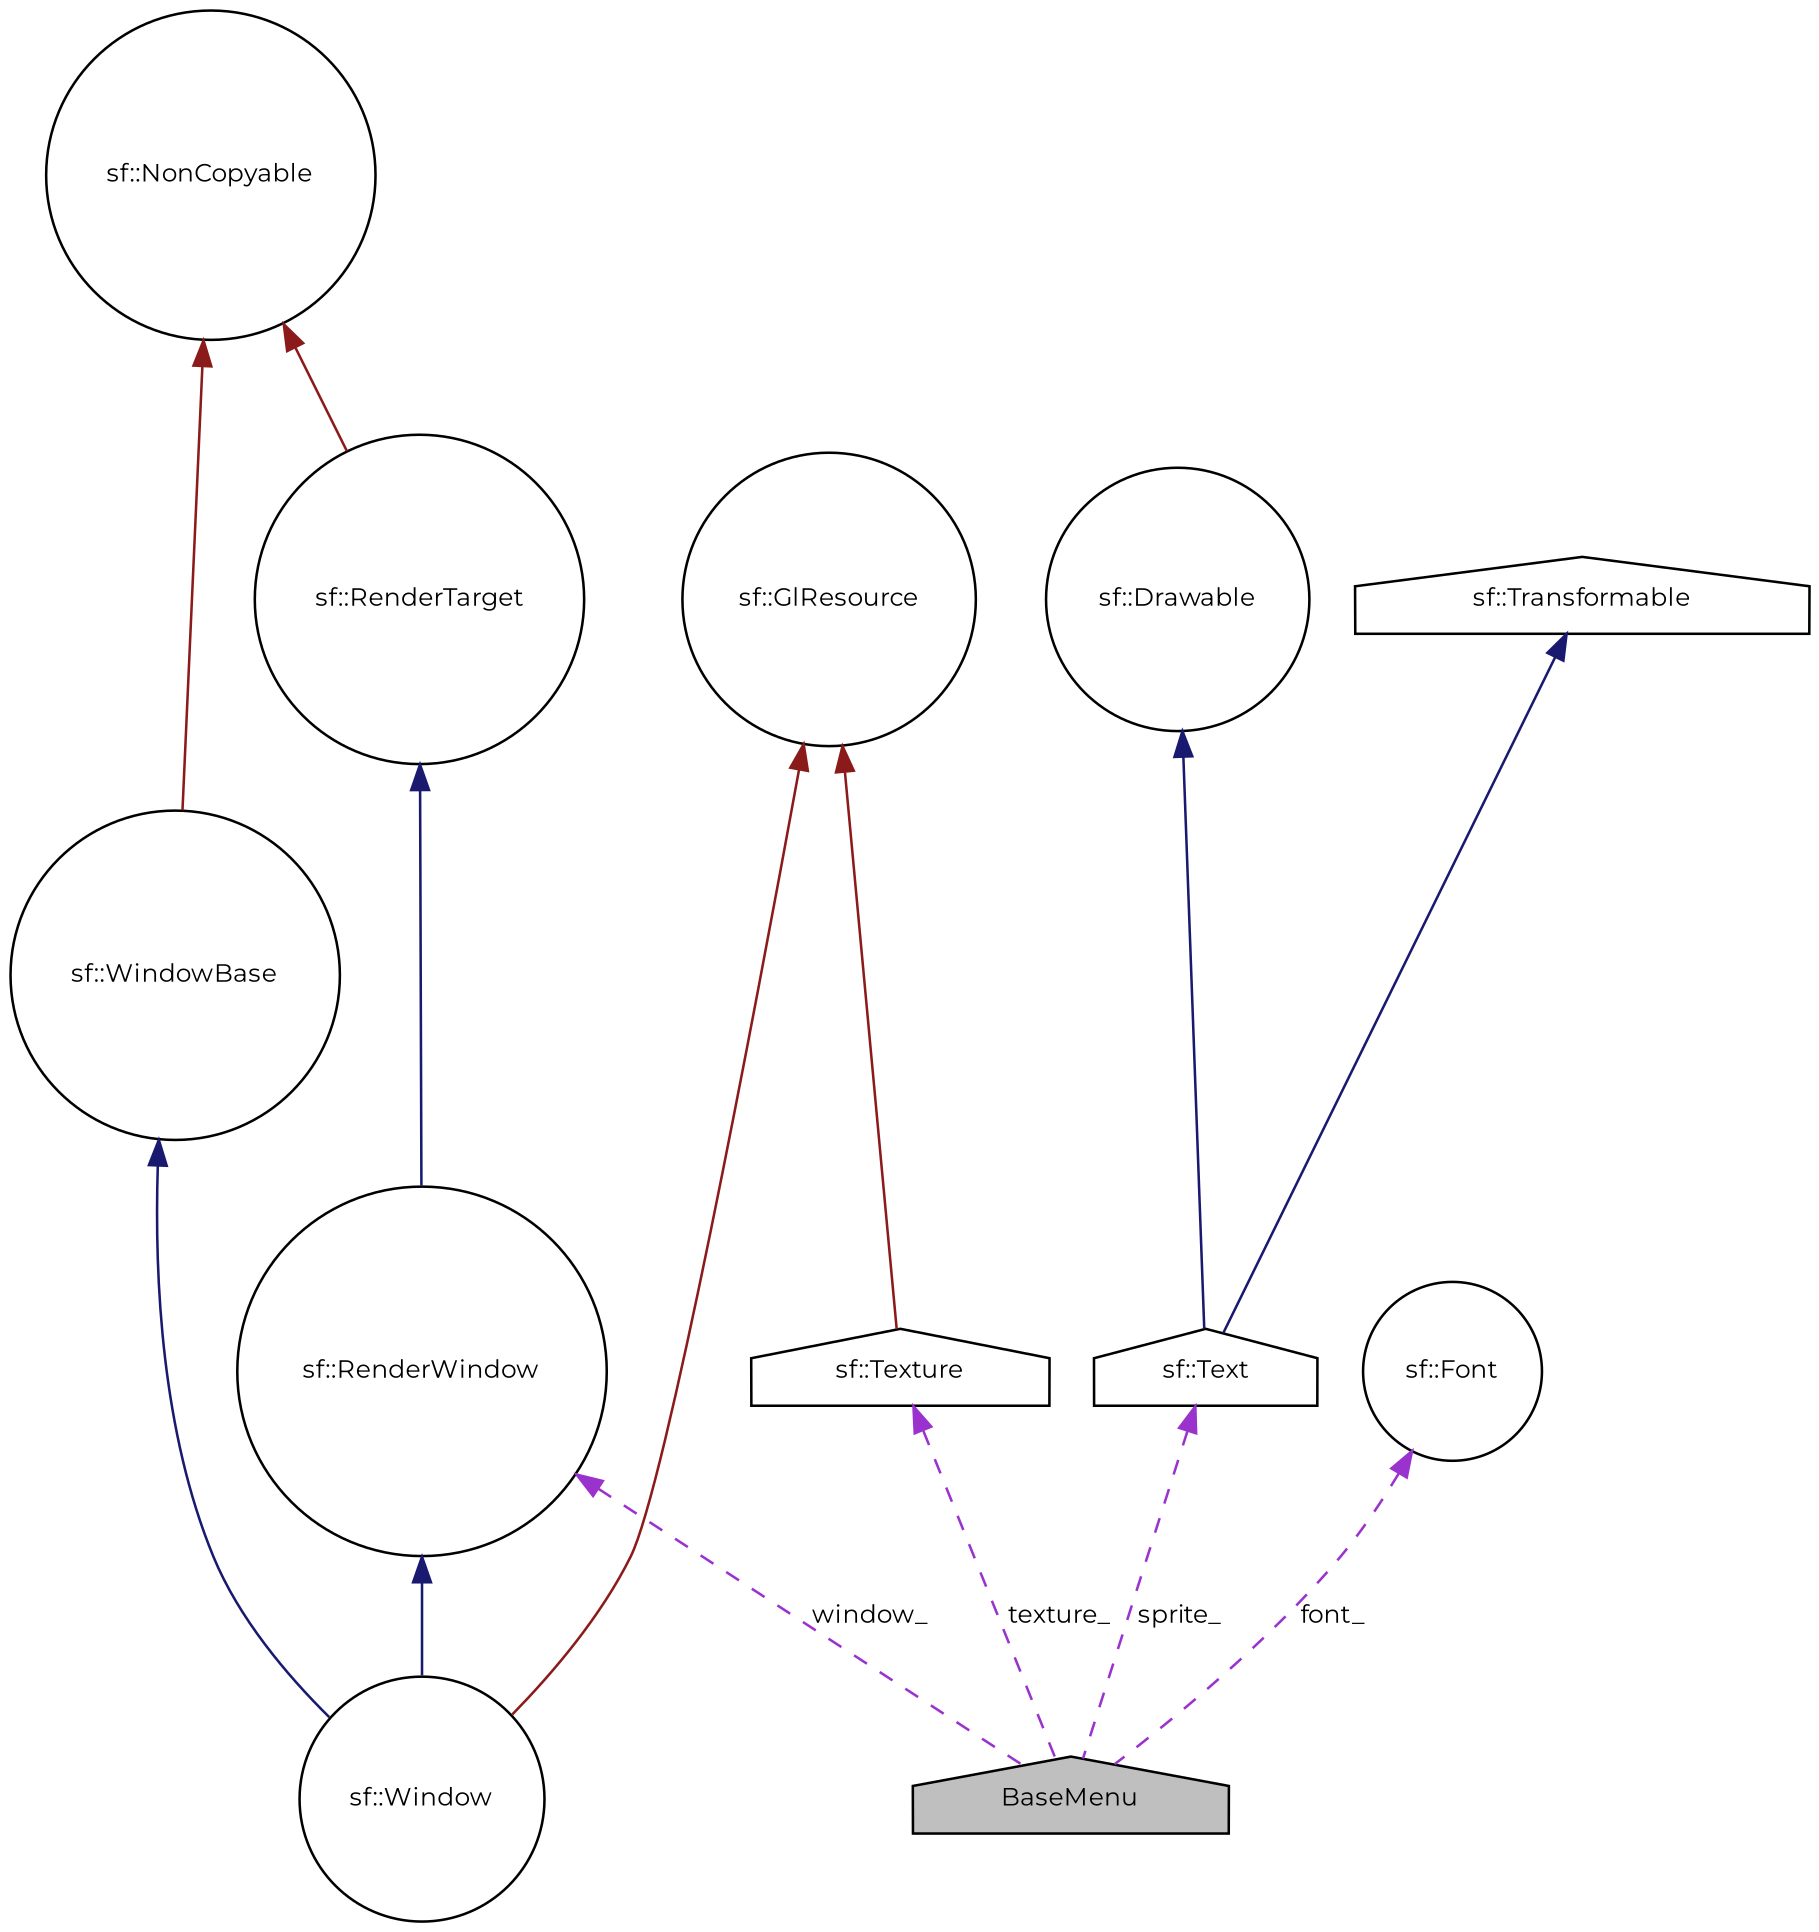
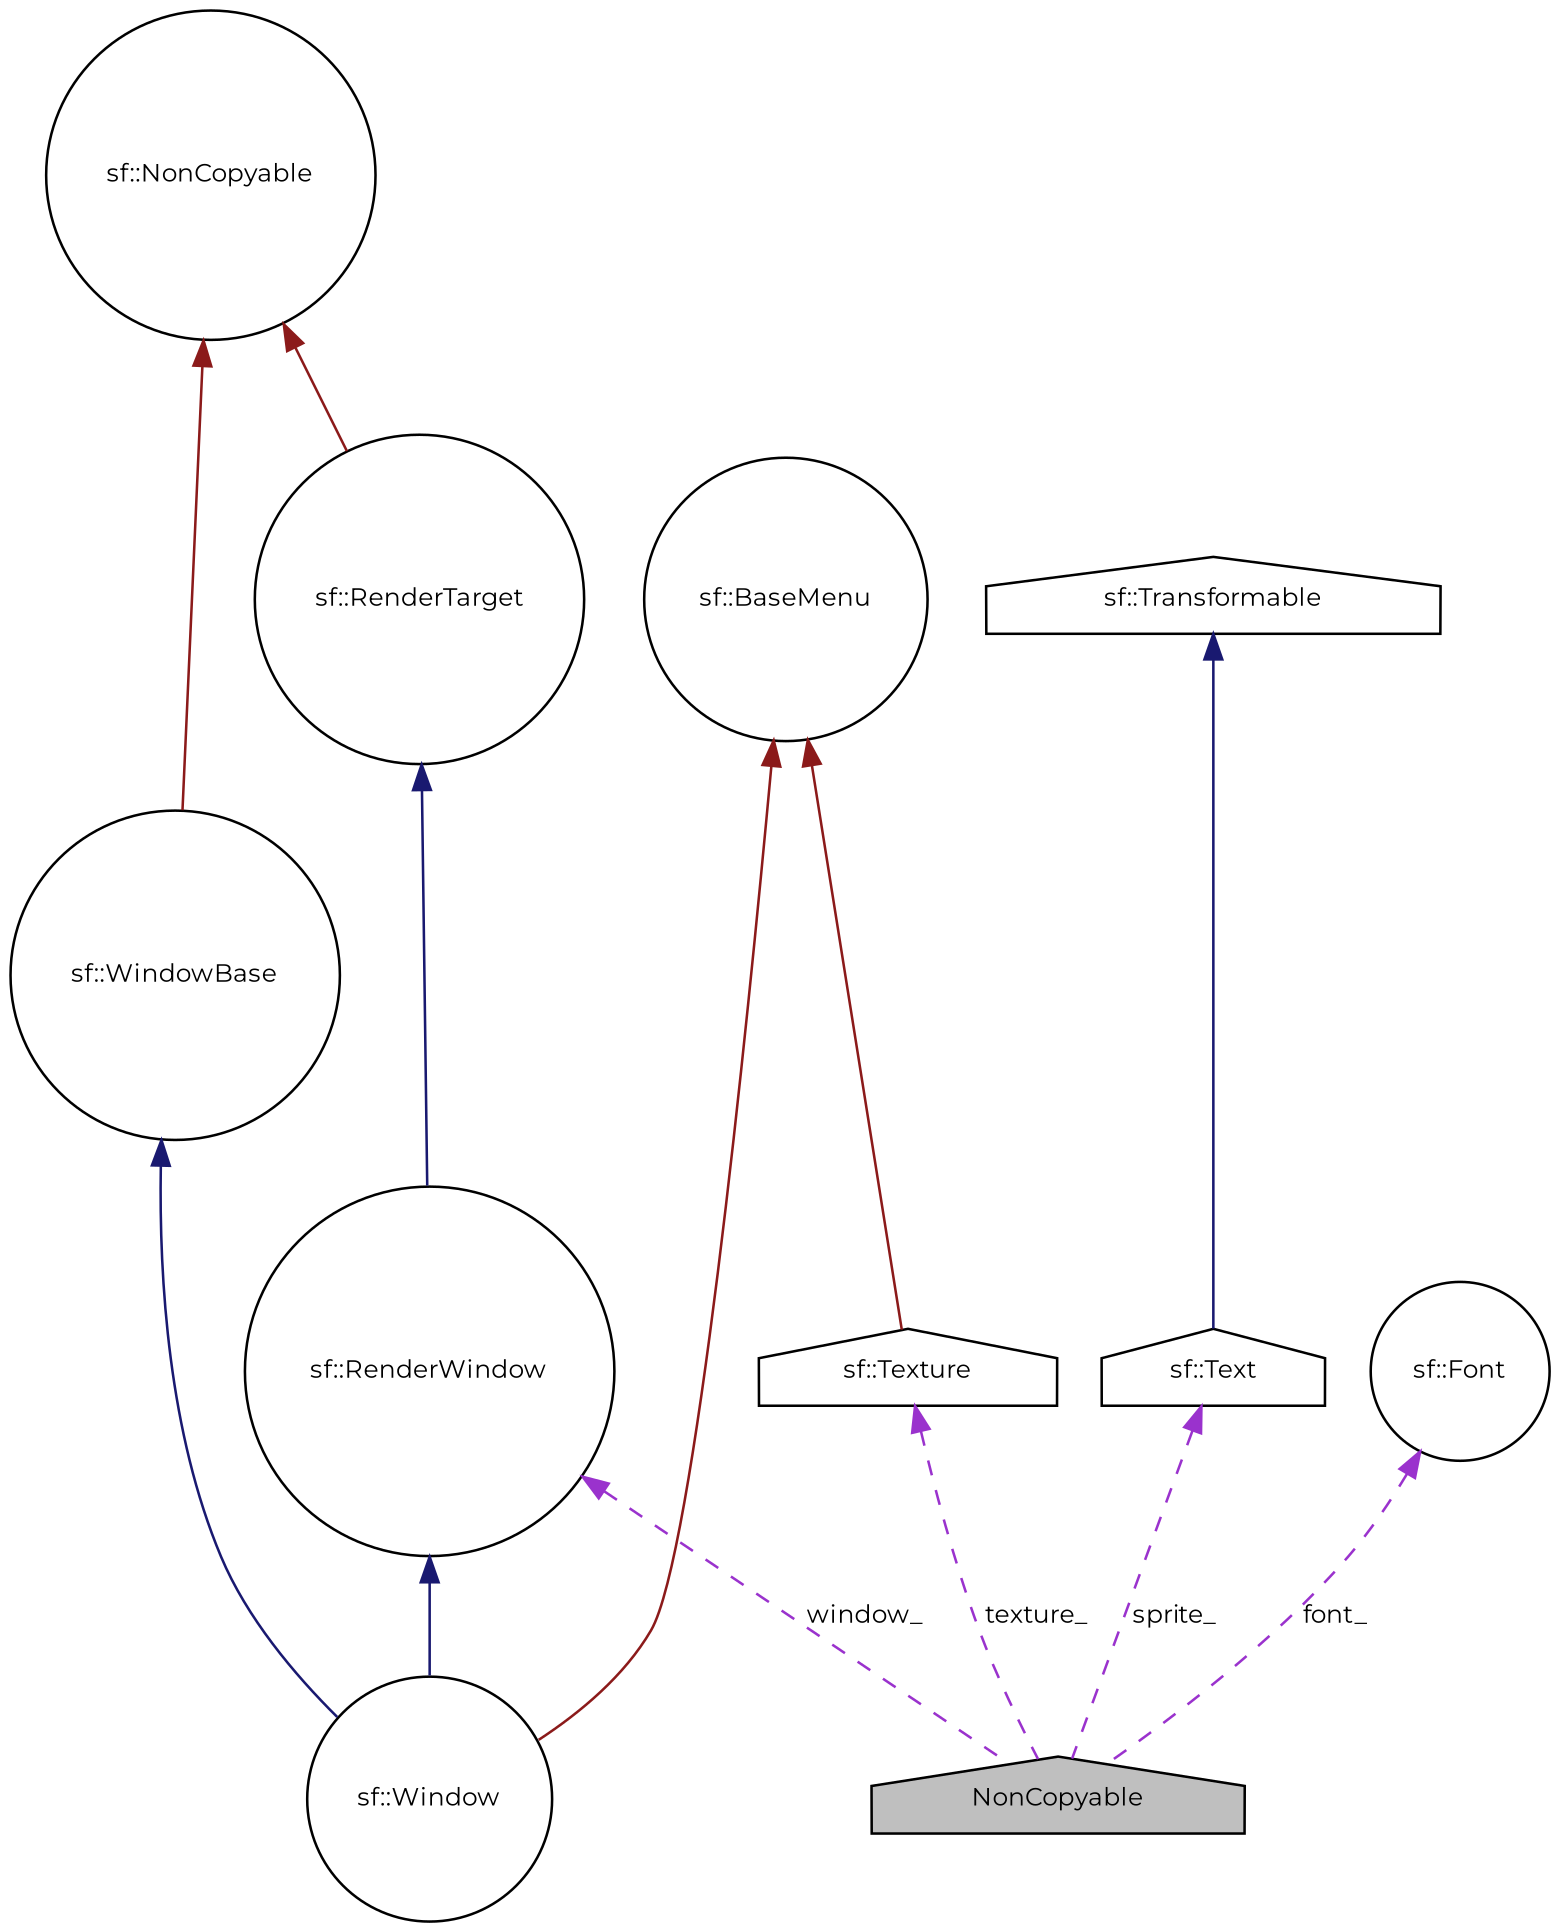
(829, 599) -> (786, 599)
(1178, 599) -> none
(1071, 1799) -> (1058, 1799)
